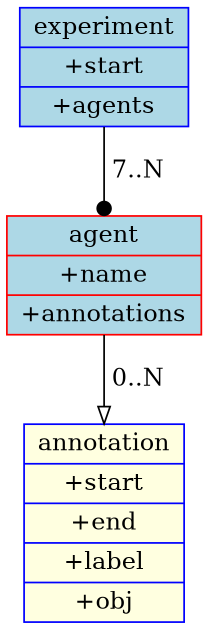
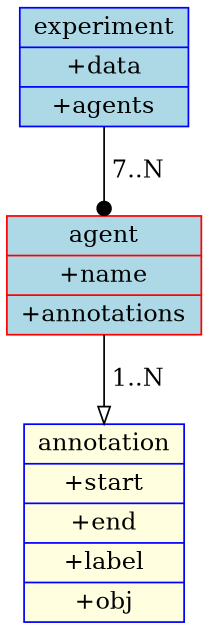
(104, 66) -> (104, 66)
(134, 379) -> (134, 379)
